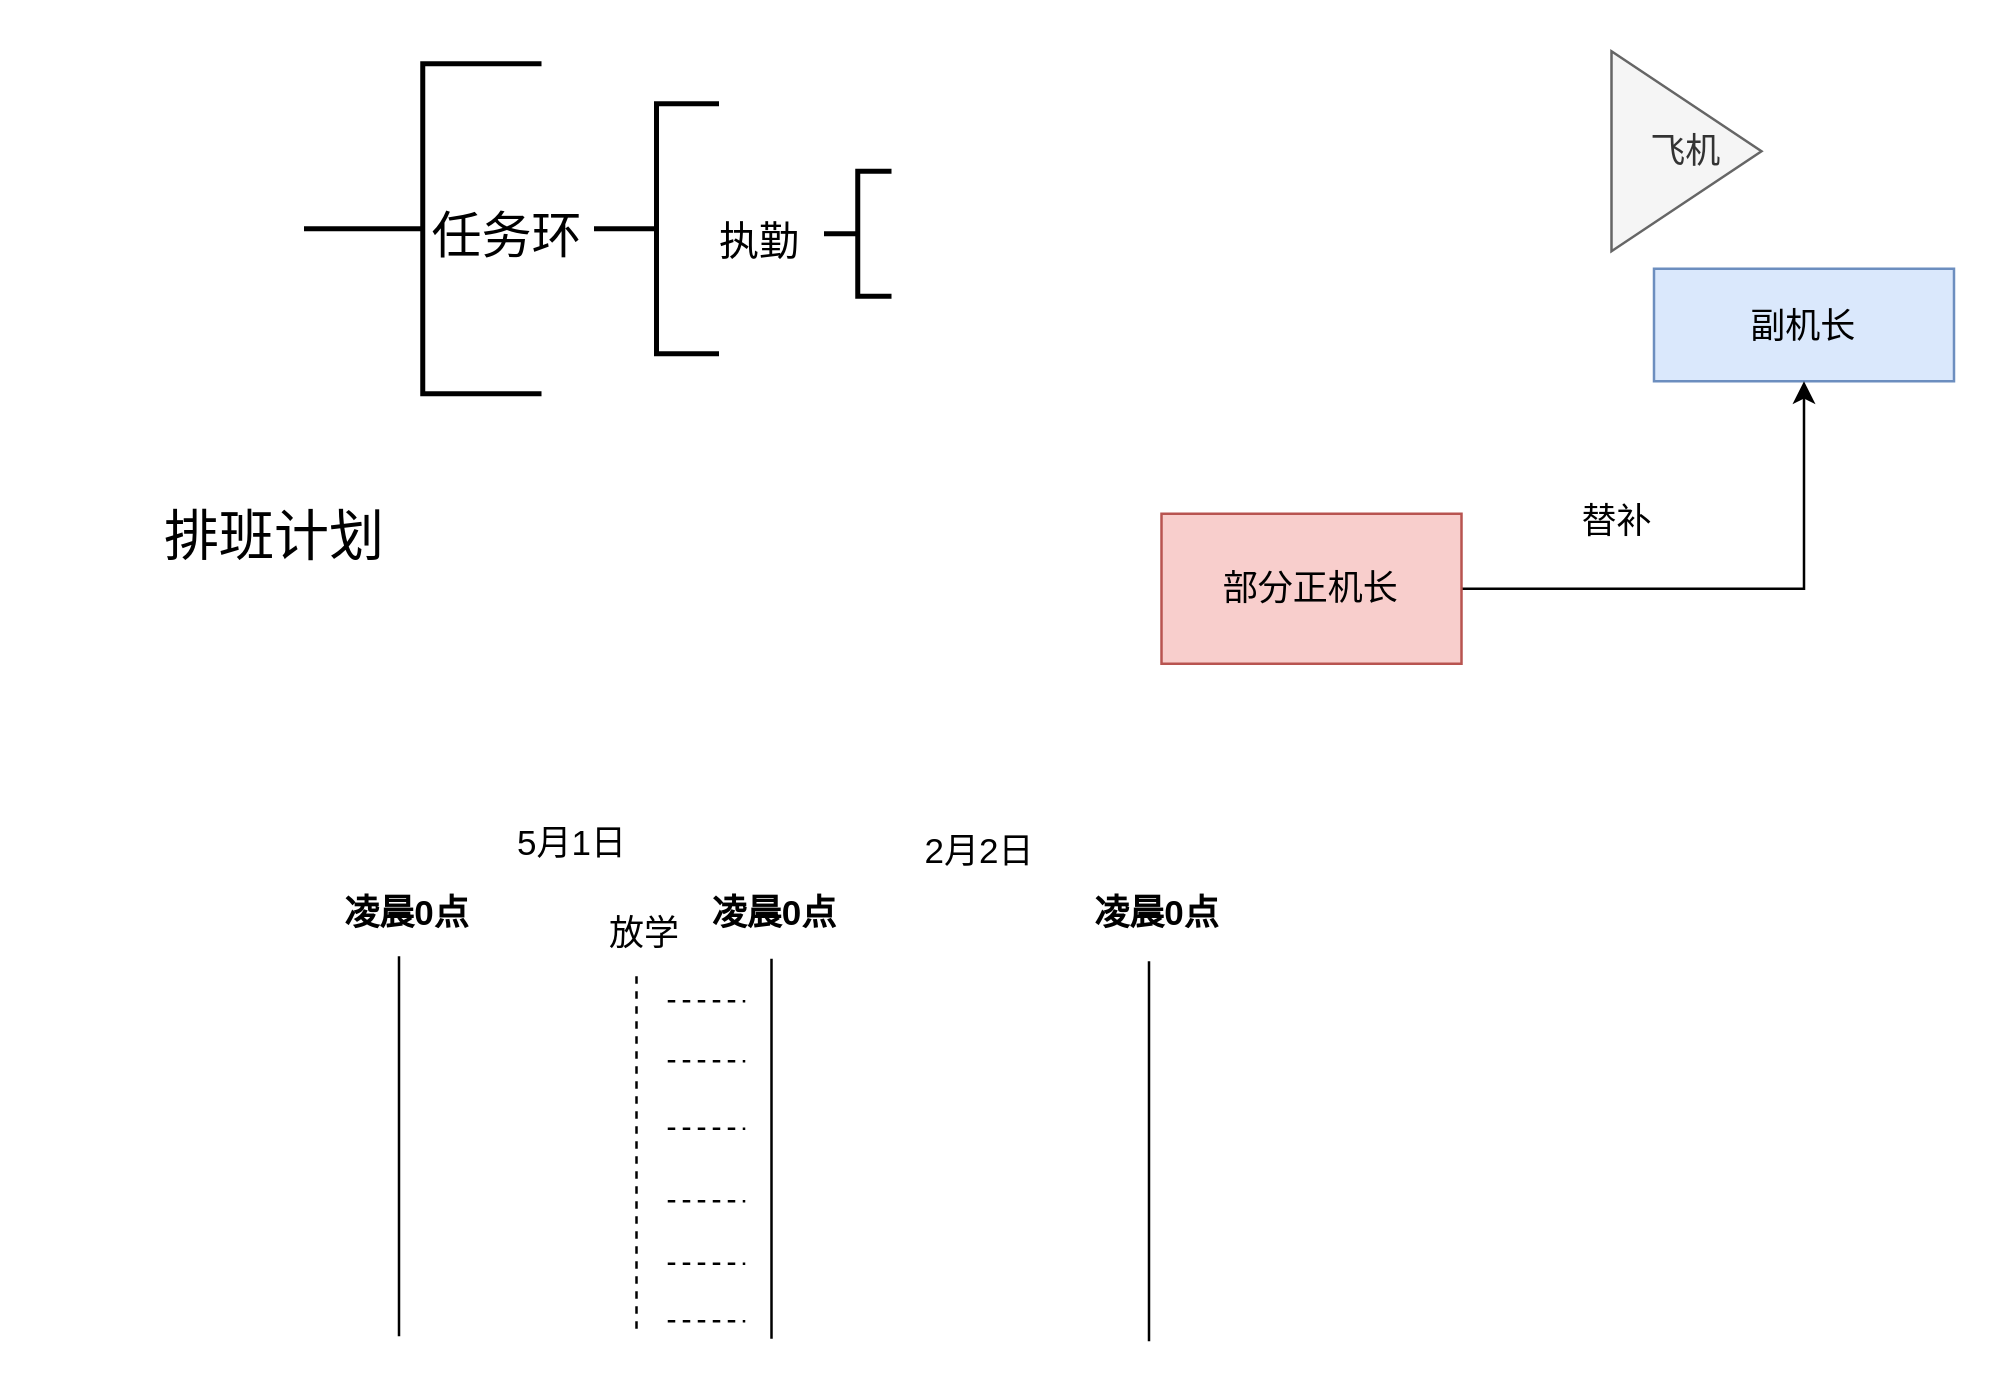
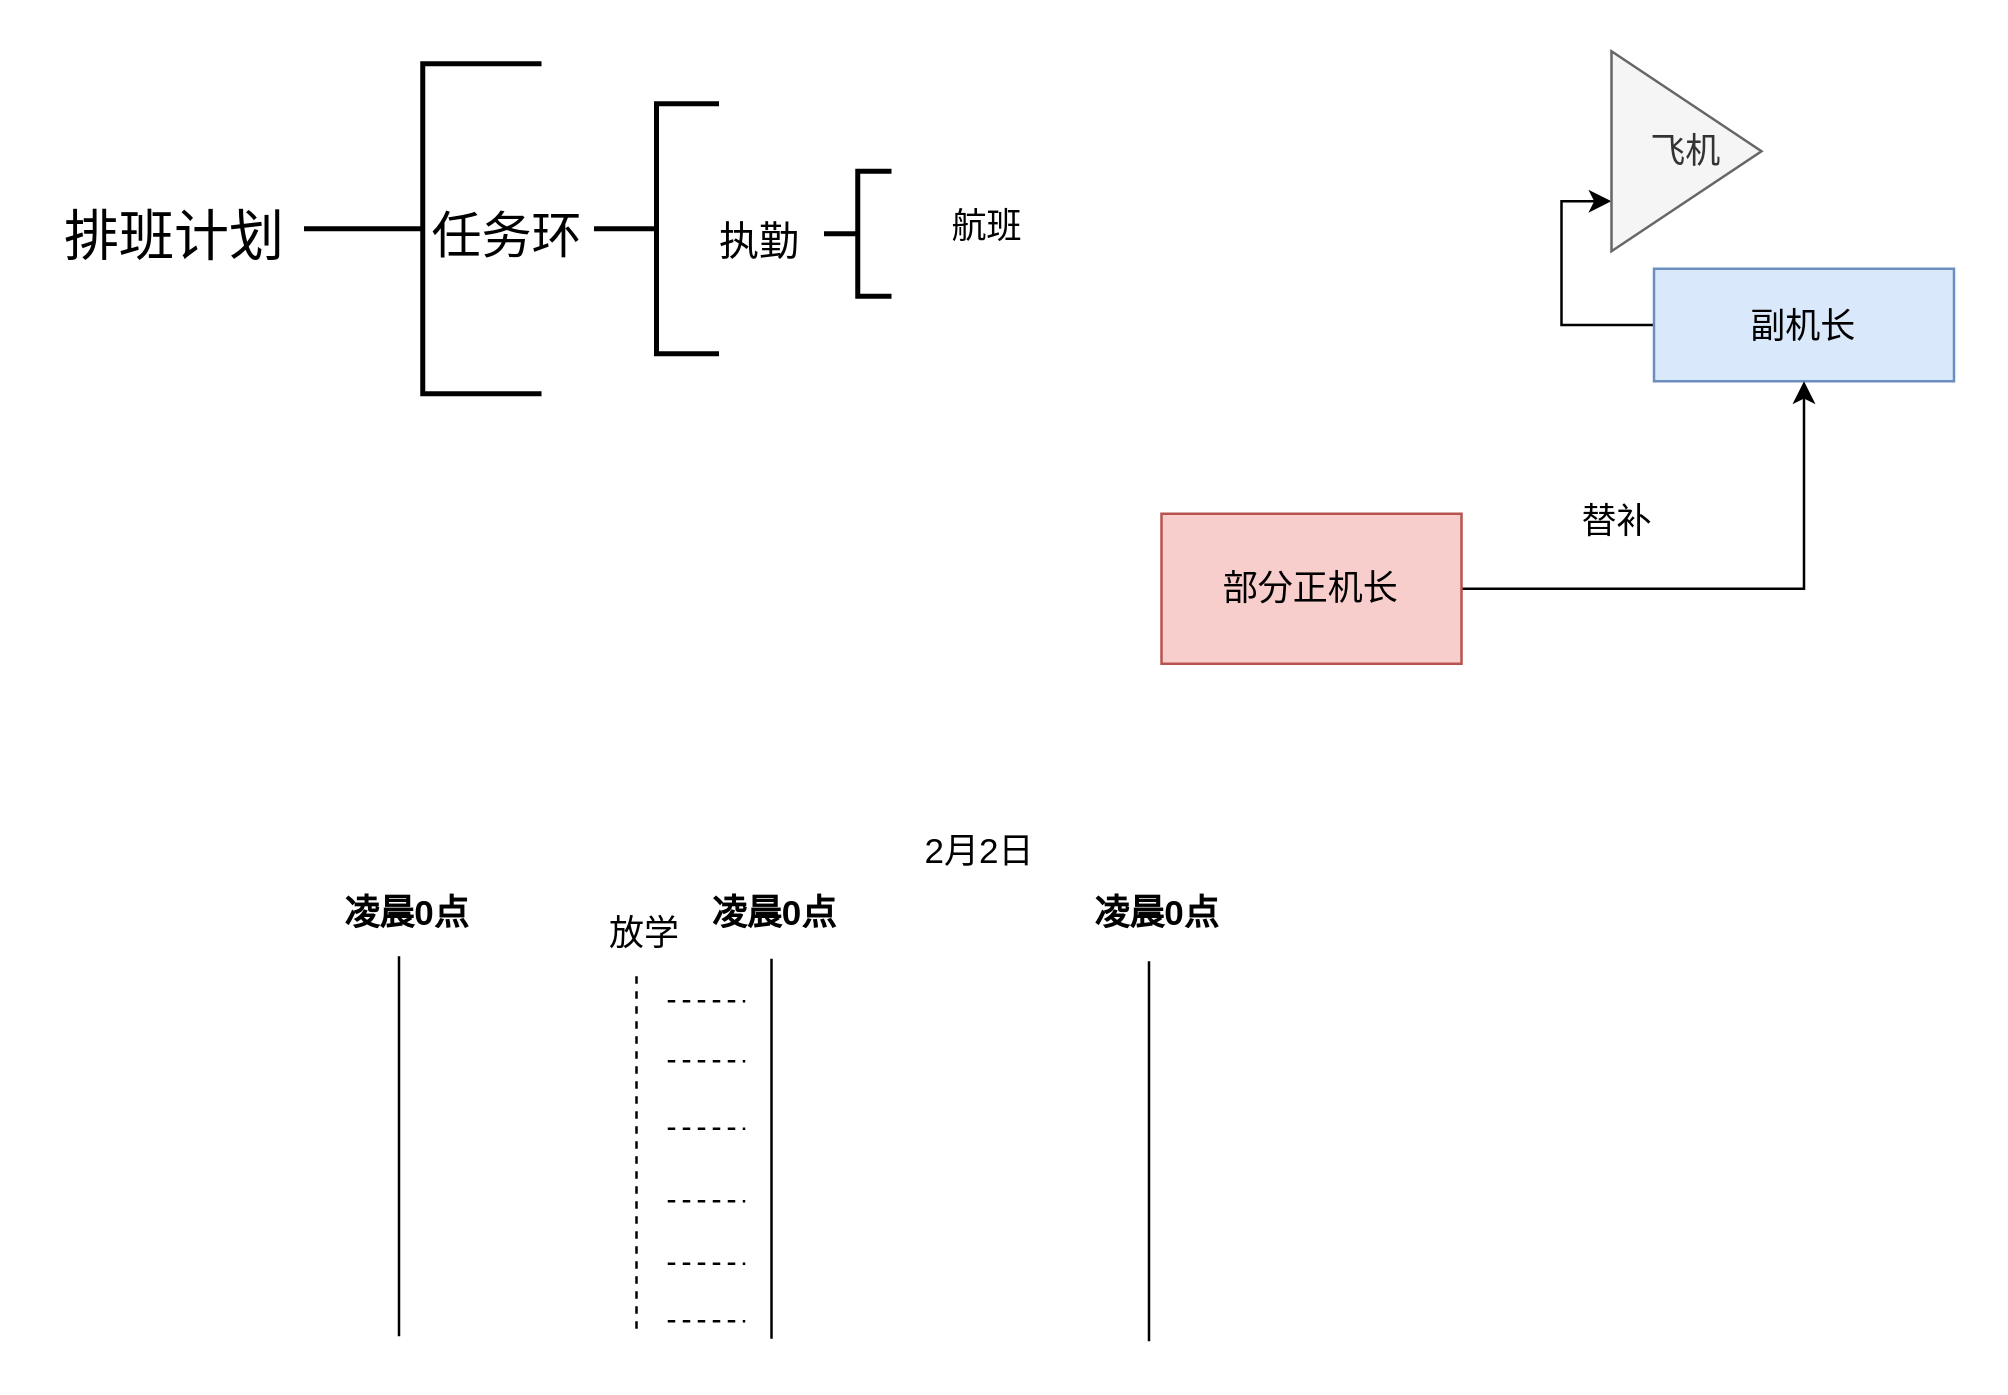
none -> (986, 225)
none -> (1561, 293)
(274, 539) -> (174, 239)
(570, 843) -> none
